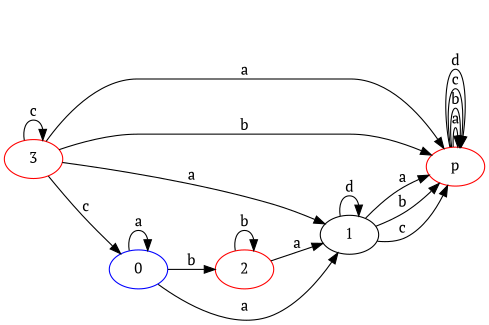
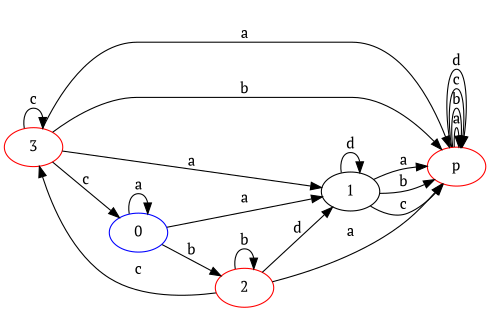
(297, 244) -> (298, 229)
none -> (361, 250)
none -> (104, 274)
